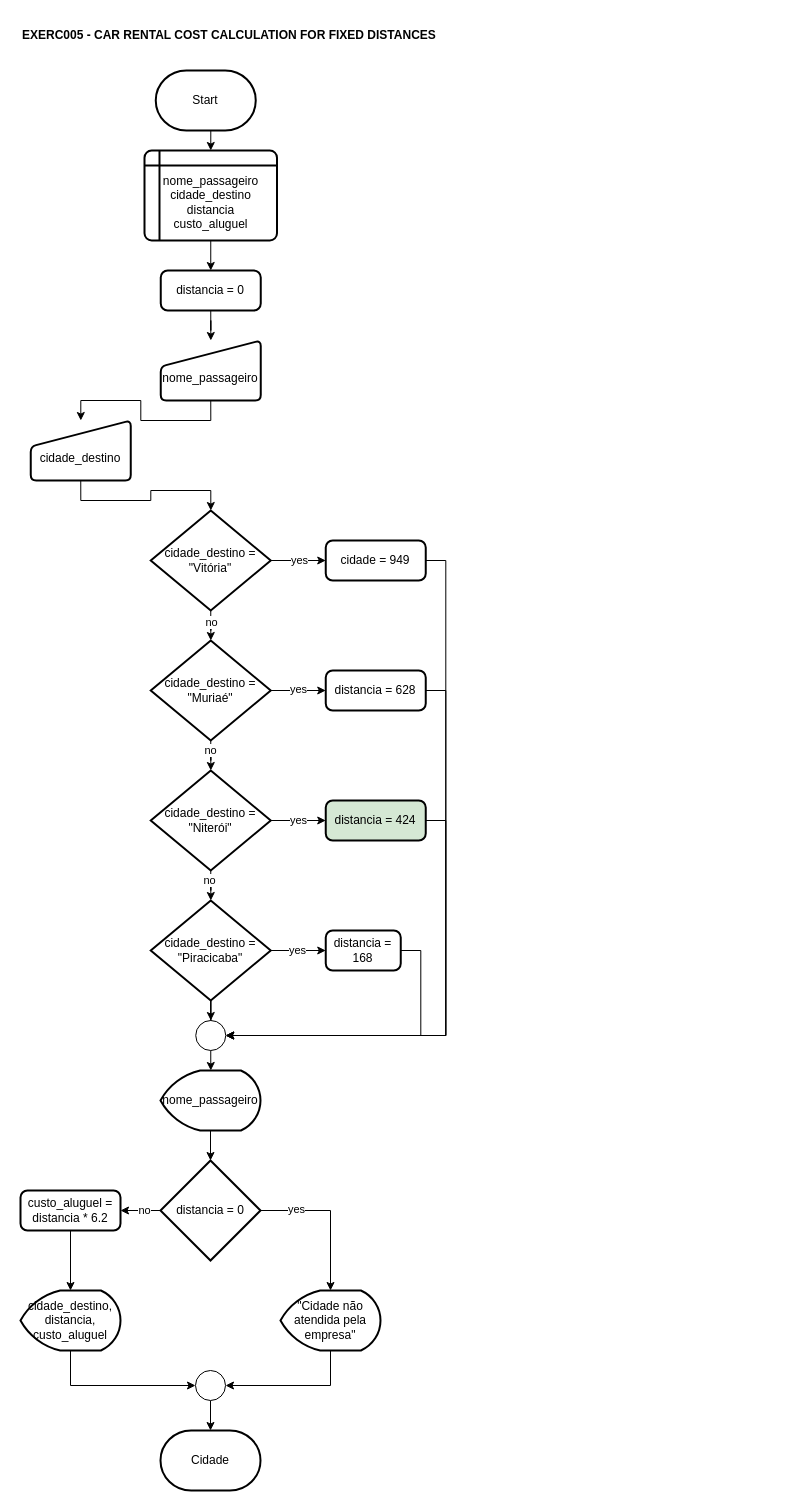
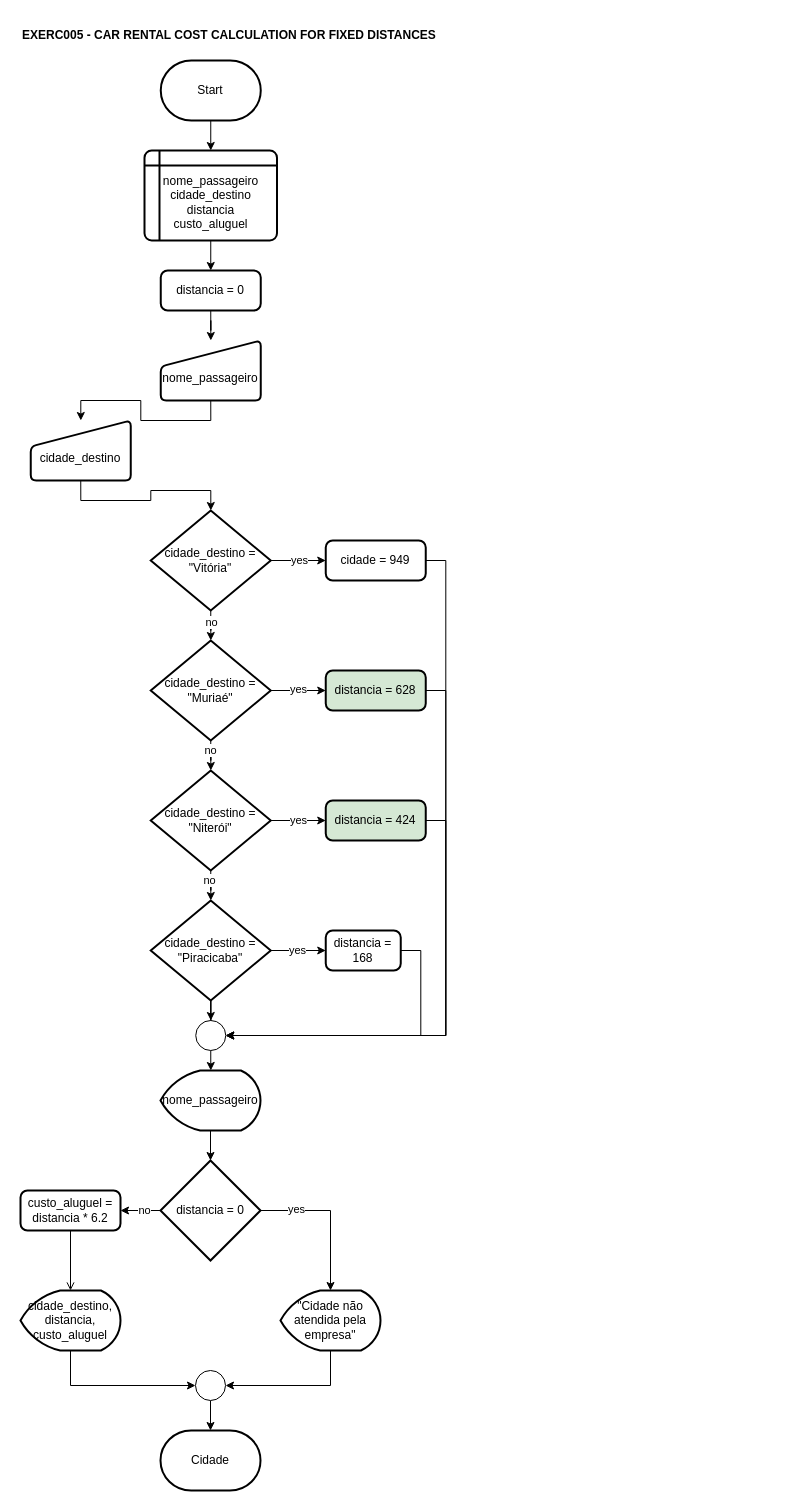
(206, 101) -> (211, 91)
(376, 691) -> (376, 691)
(71, 1282) -> (71, 1284)
